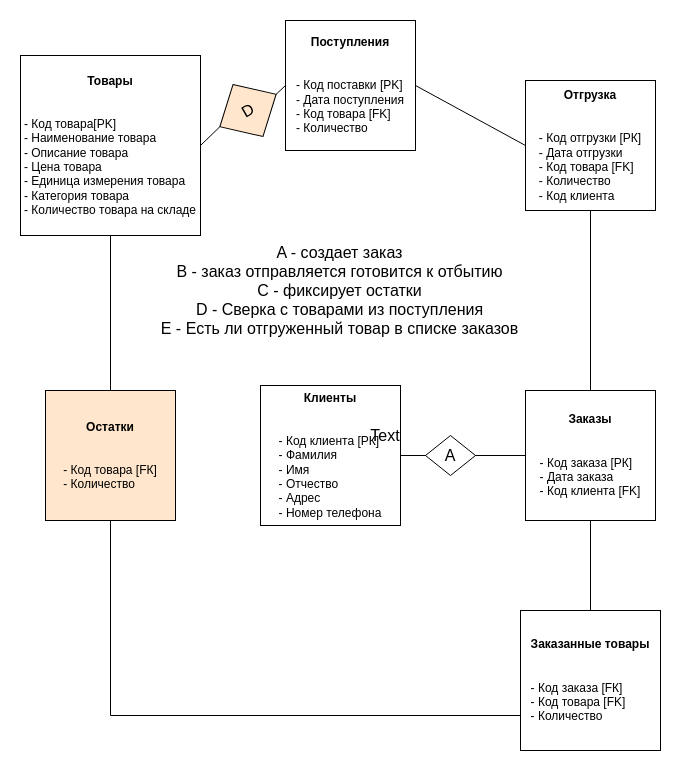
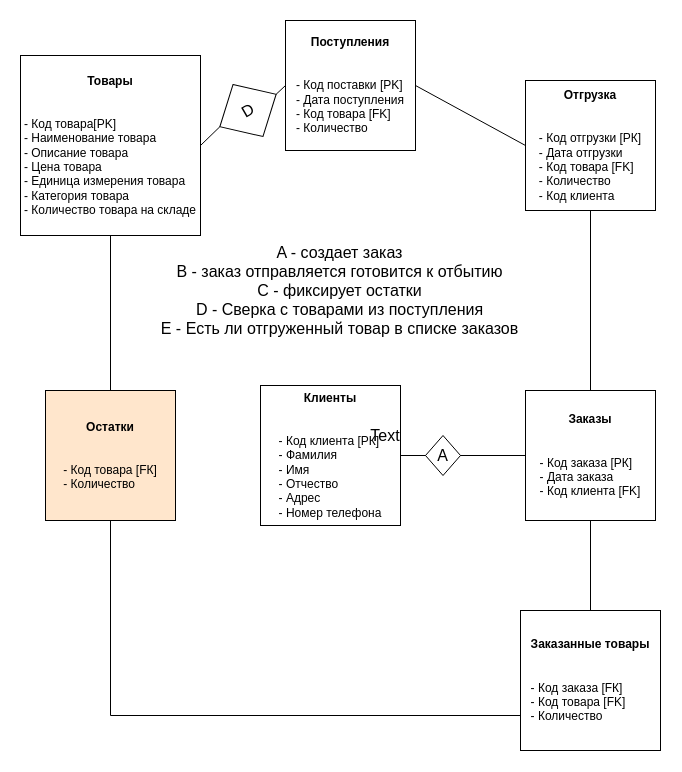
(248, 111) -> (248, 111)
(451, 456) -> (443, 456)
